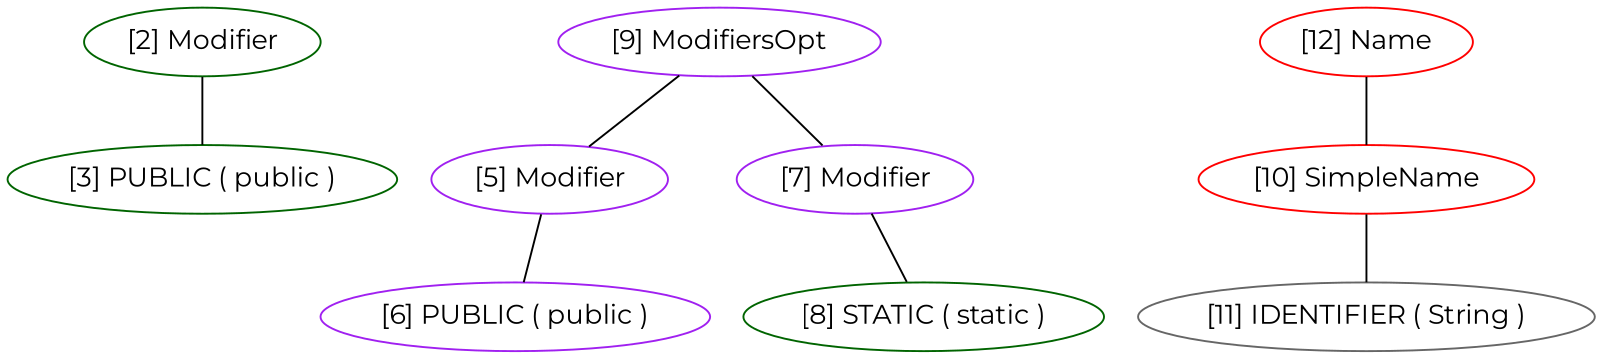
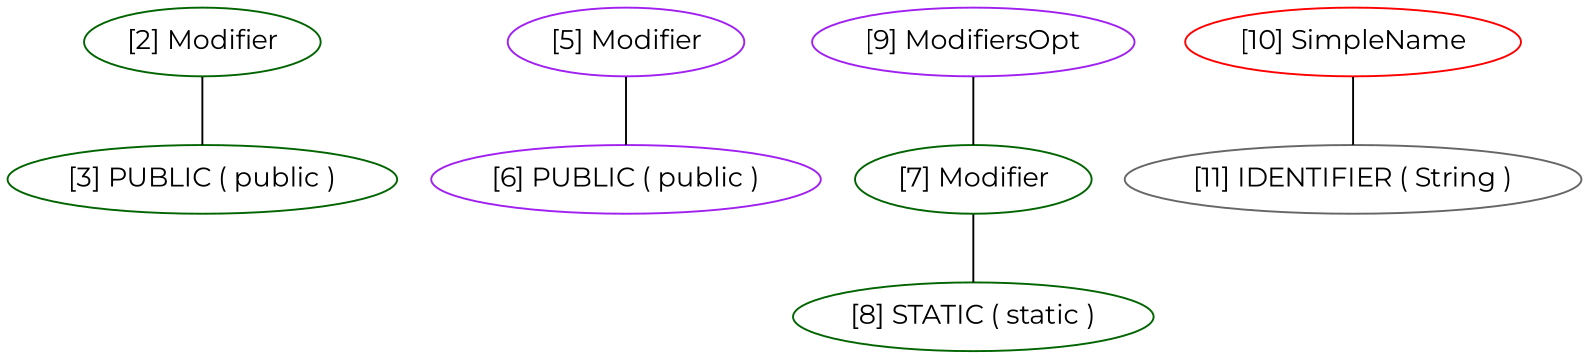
(1366, 42) -> none
(634, 111) -> none
(855, 179) -> (973, 179)
